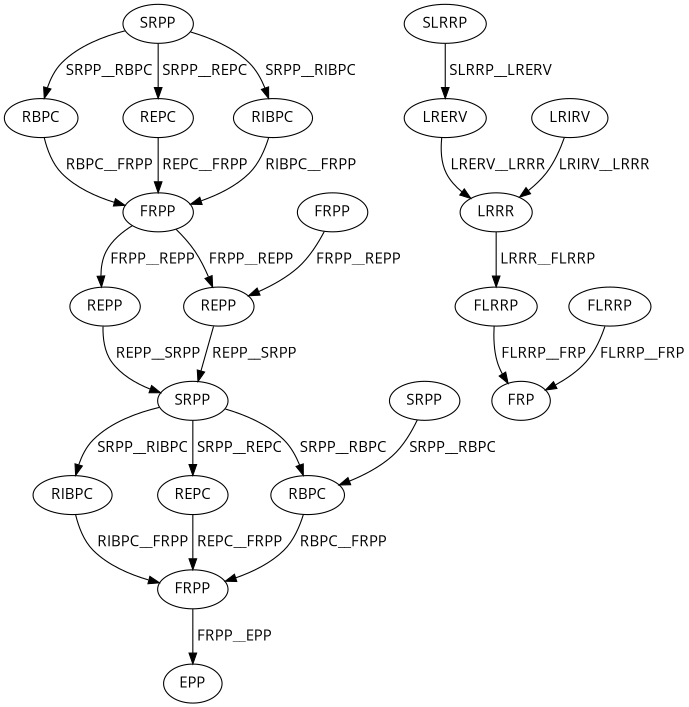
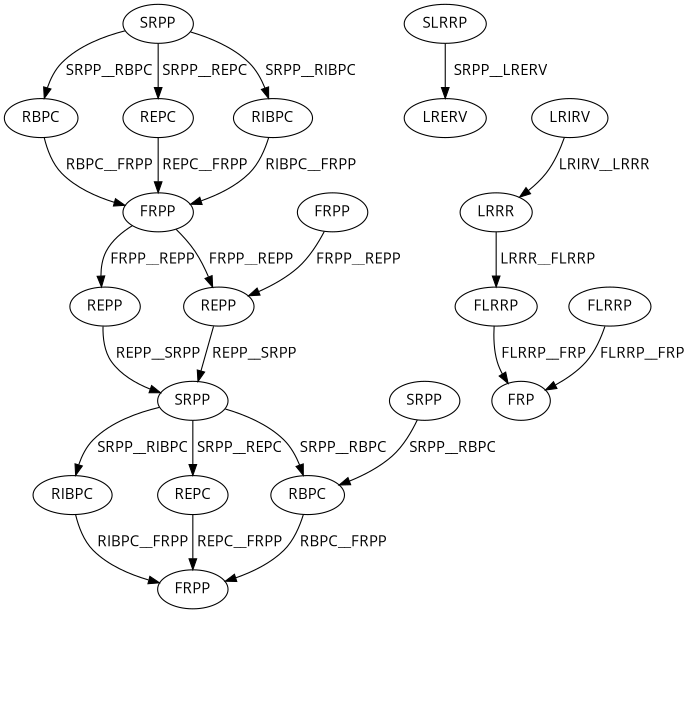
(499, 71) -> (499, 71)
(444, 168) -> none
(193, 684) -> none
